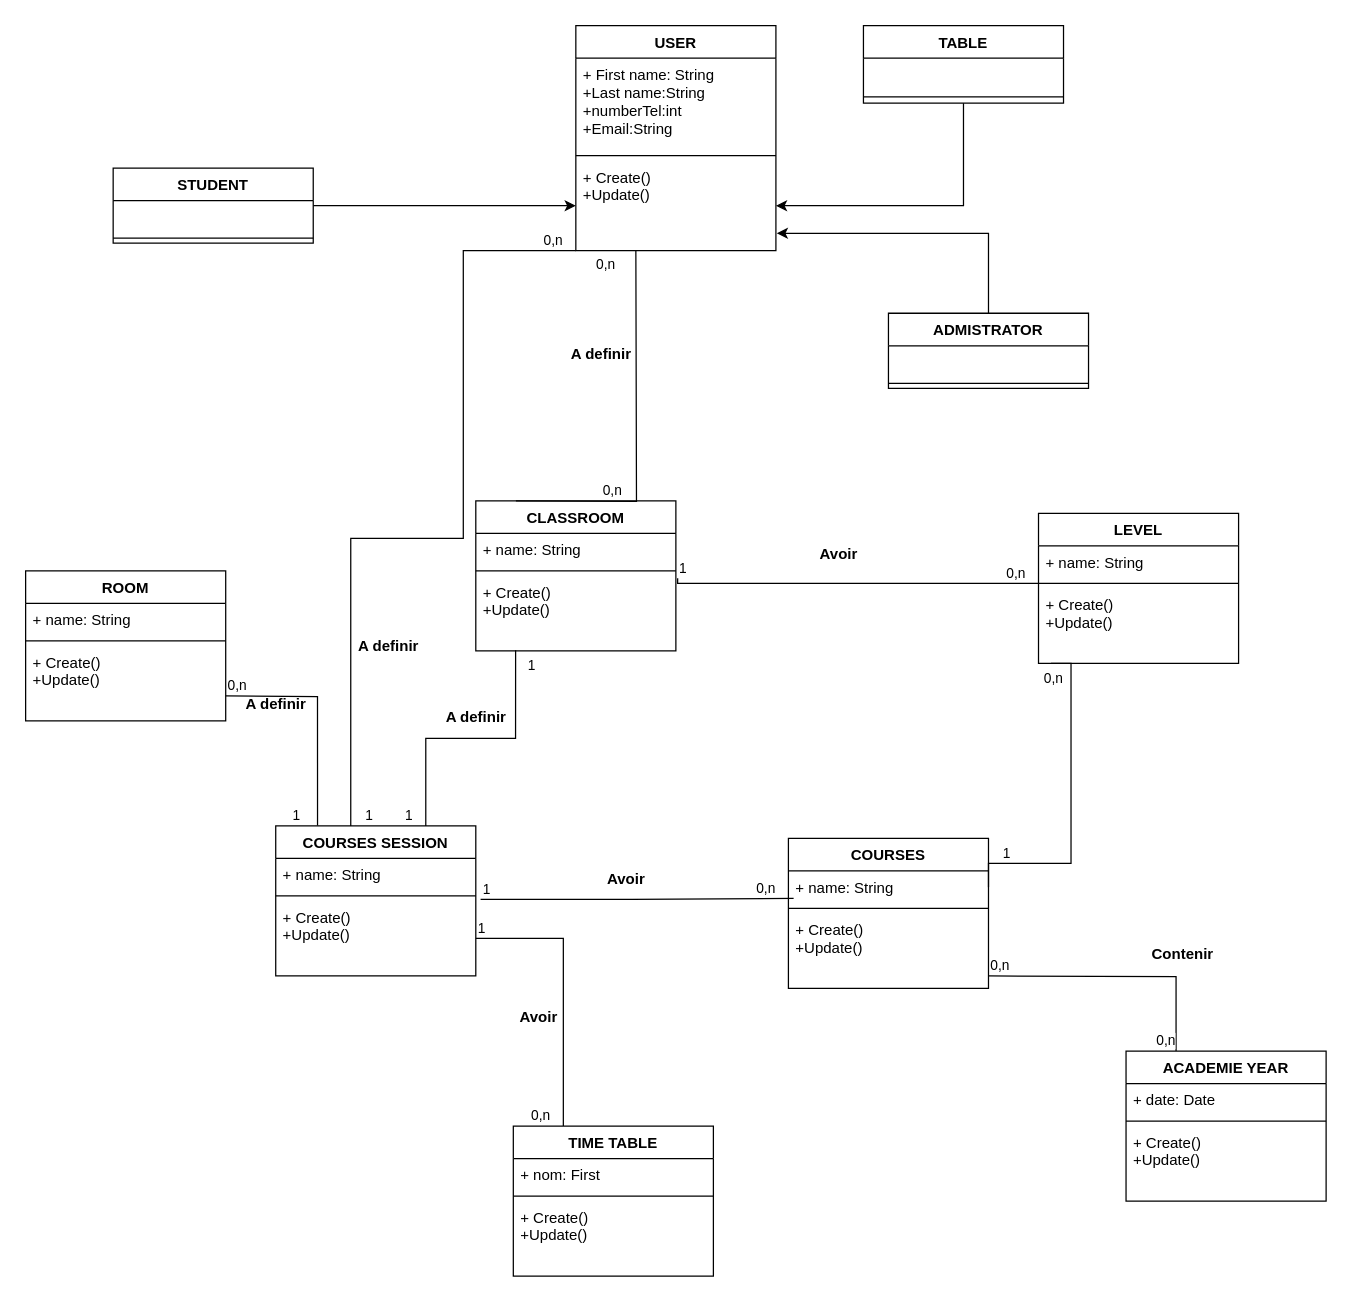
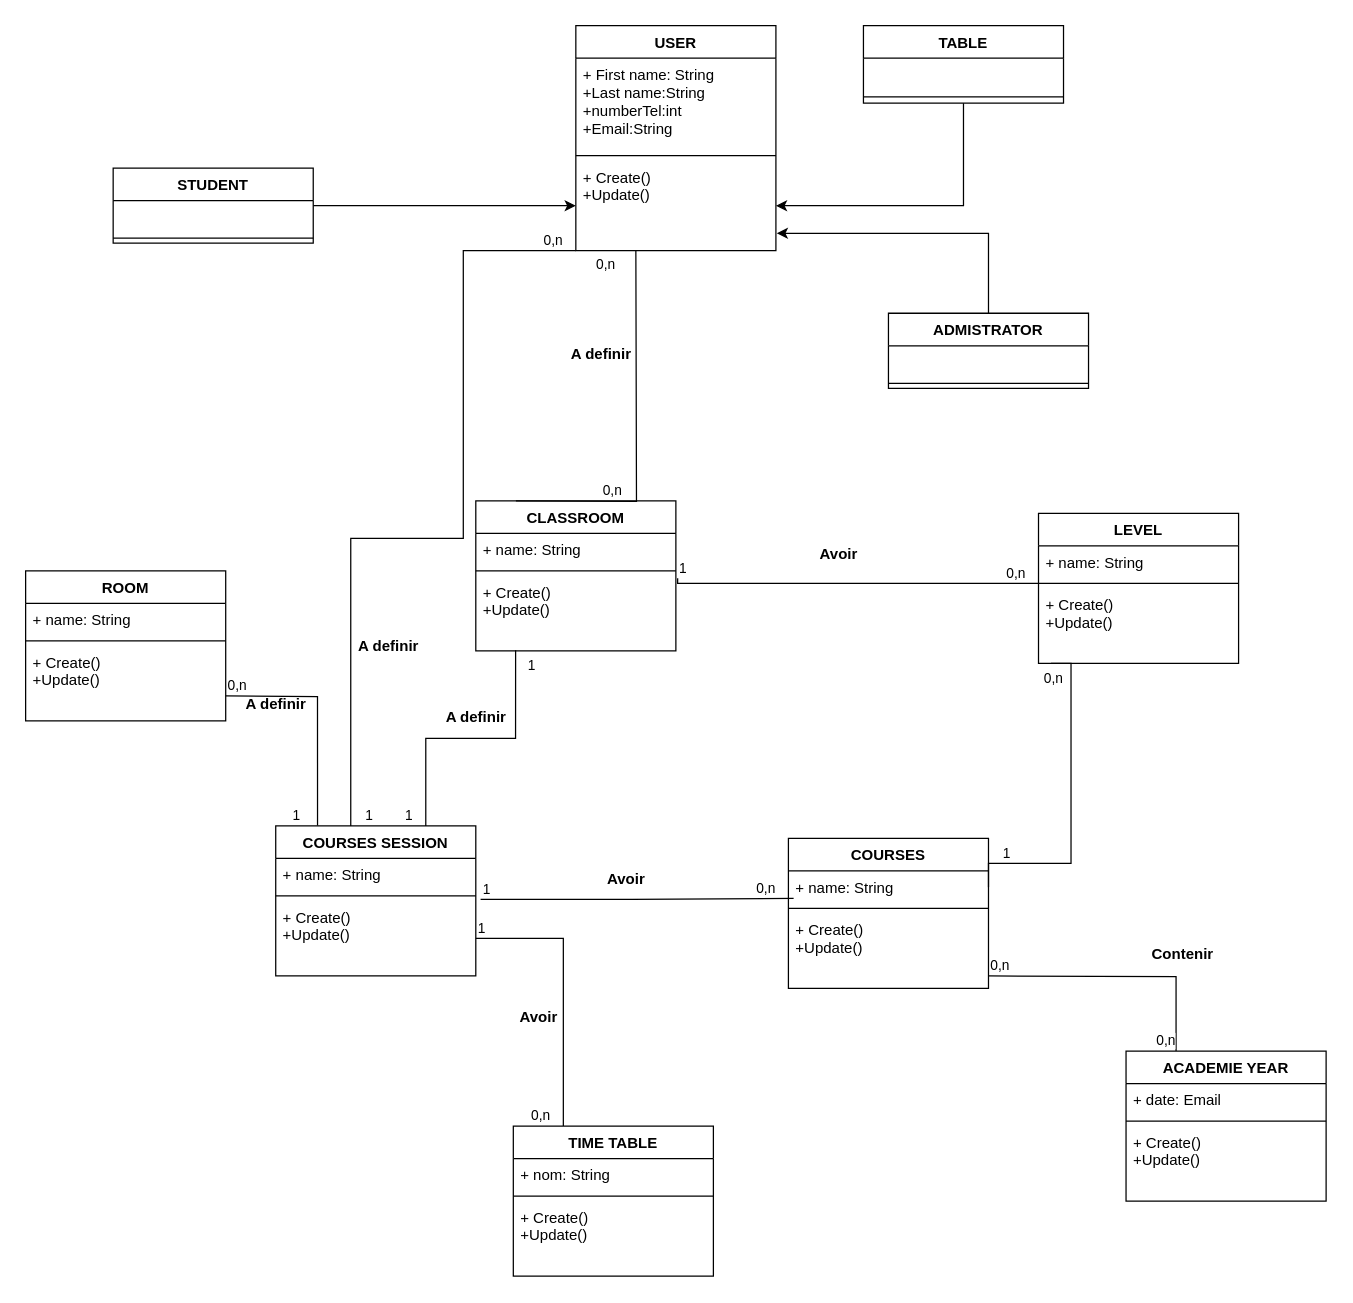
(1178, 1101) -> (1178, 1101)
(563, 1176) -> (567, 1176)
